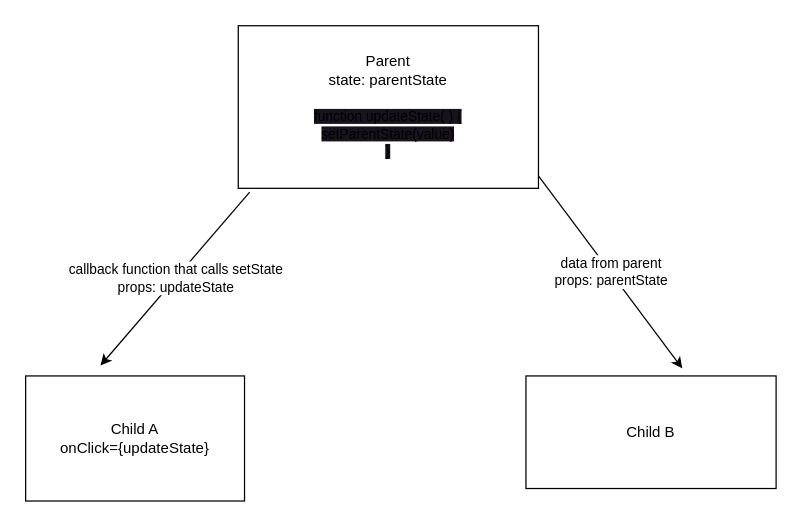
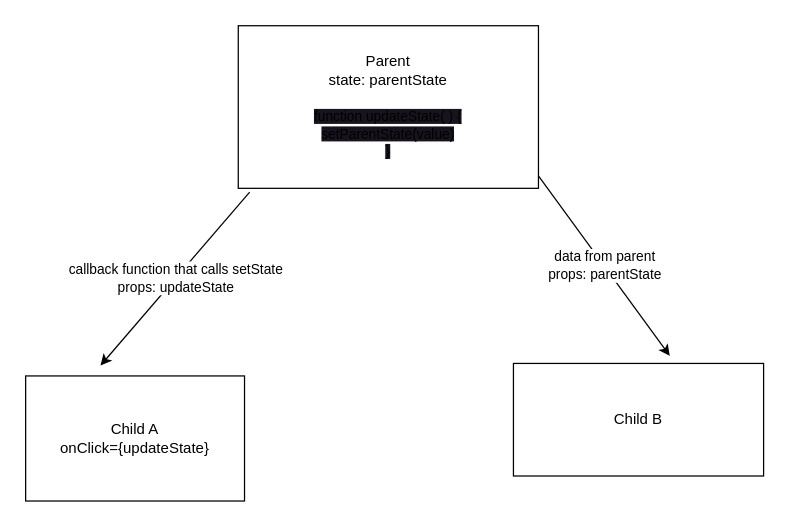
(651, 432) -> (638, 419)
